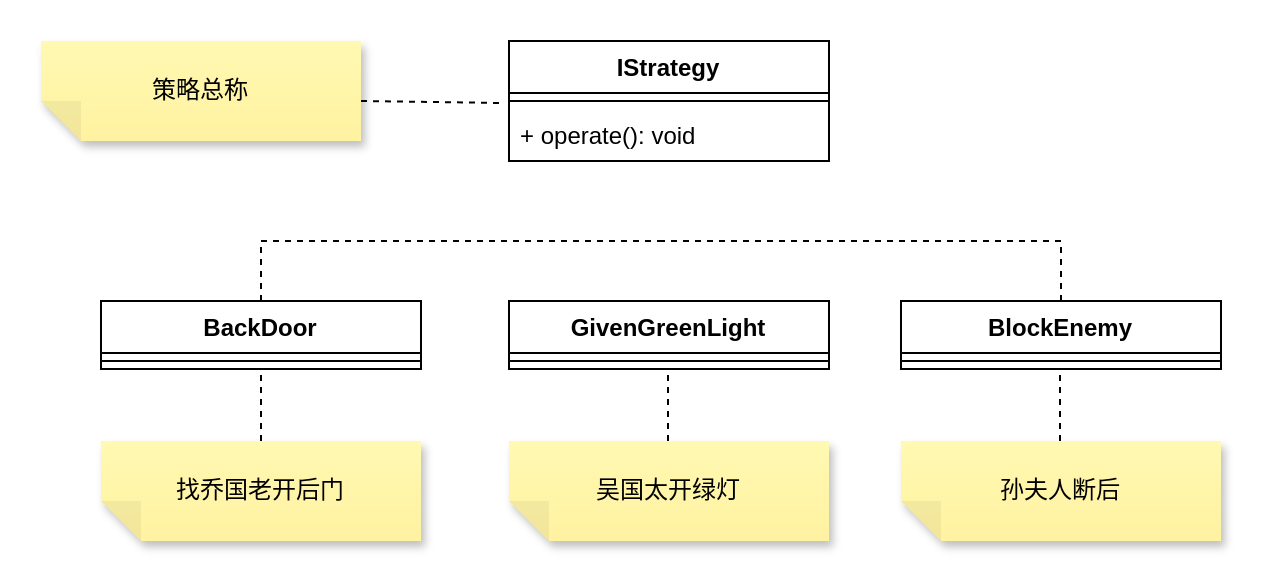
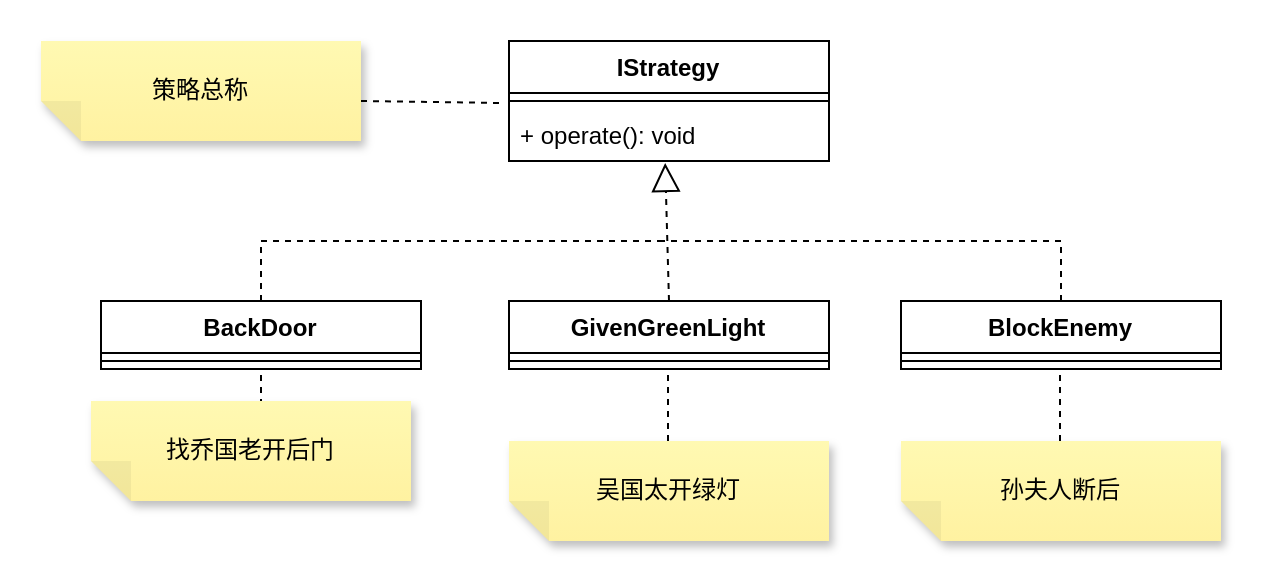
none -> (668, 273)
(261, 491) -> (251, 451)
